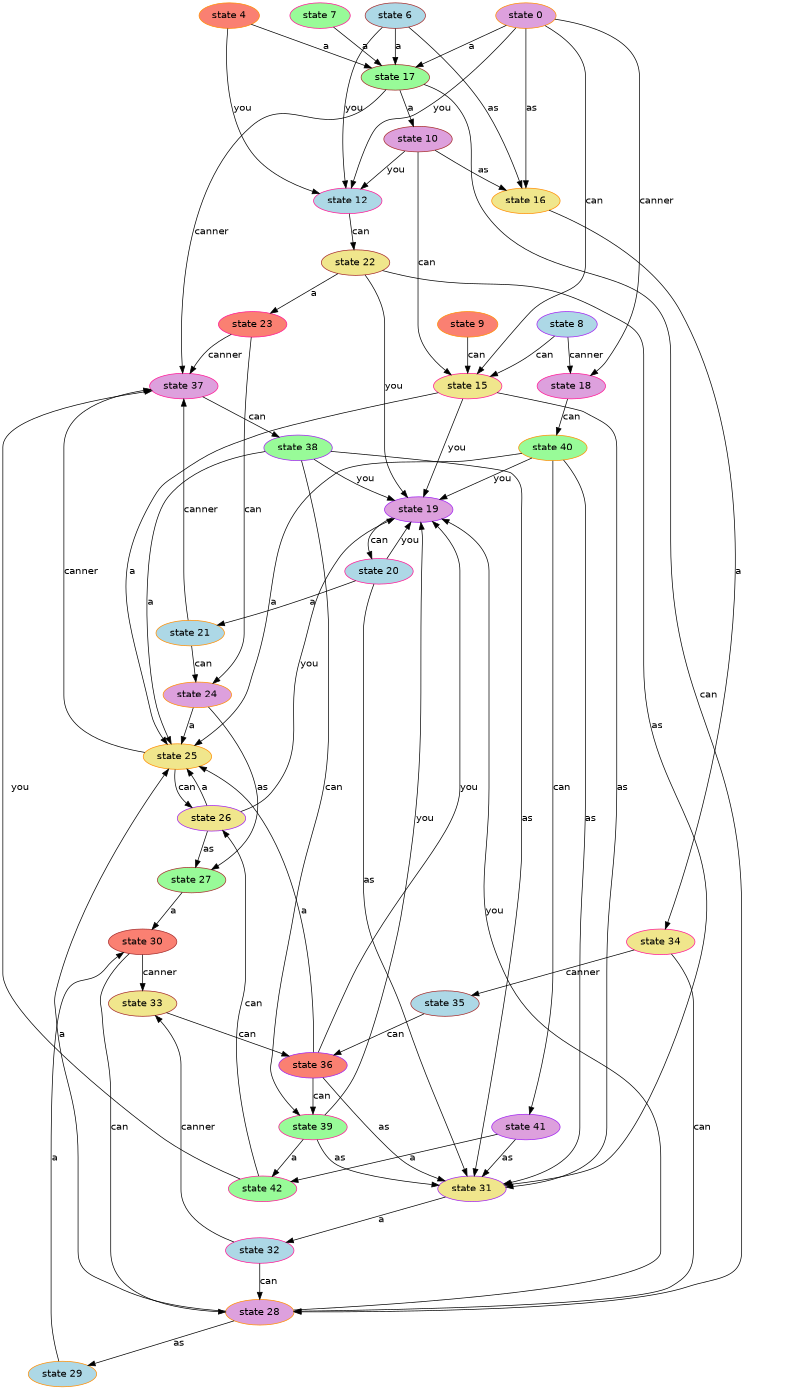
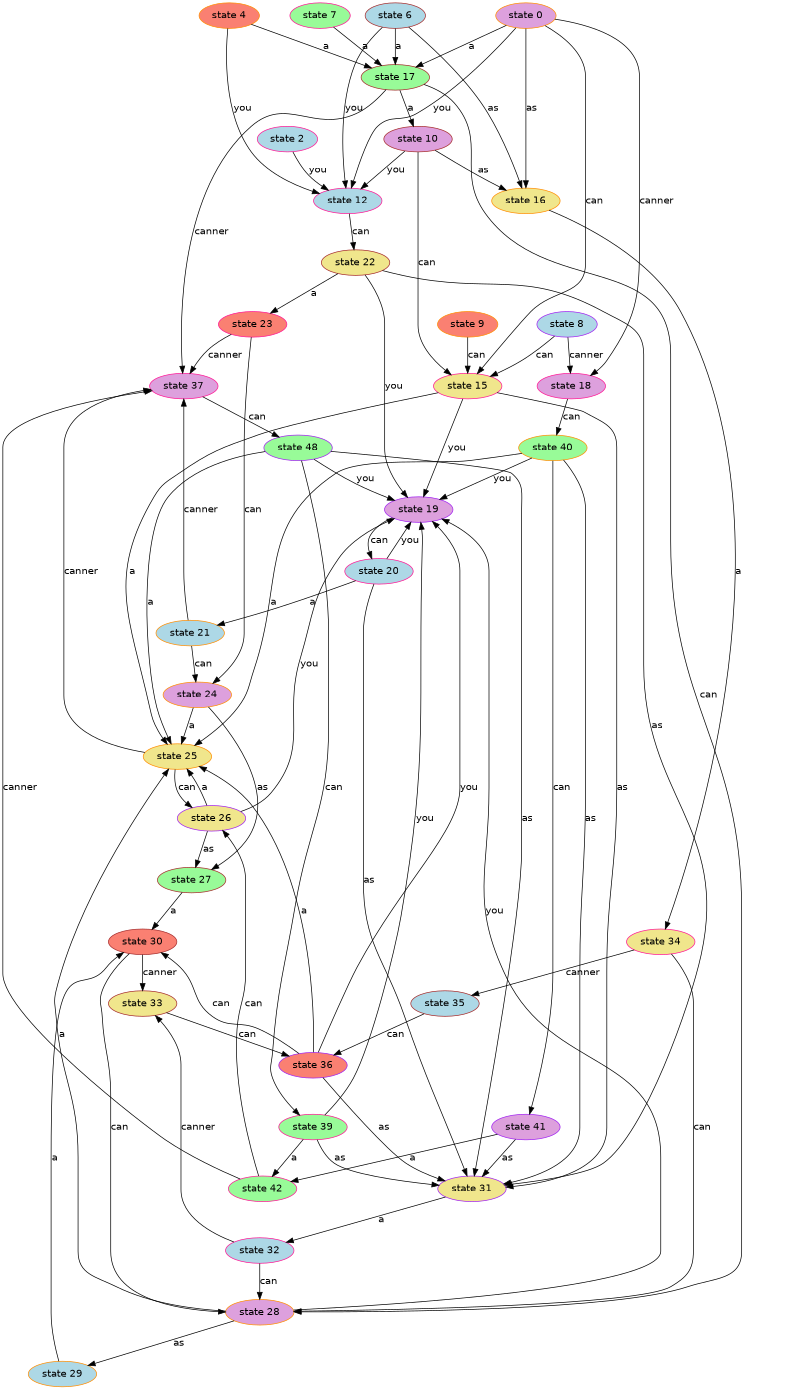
none -> (287, 139)
(298, 448) -> (298, 448)
(20, 787) -> (20, 787)
(313, 1093) -> (221, 1021)
